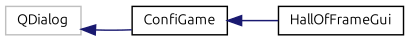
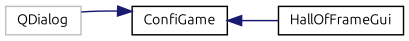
(114, 30) -> (99, 11)
